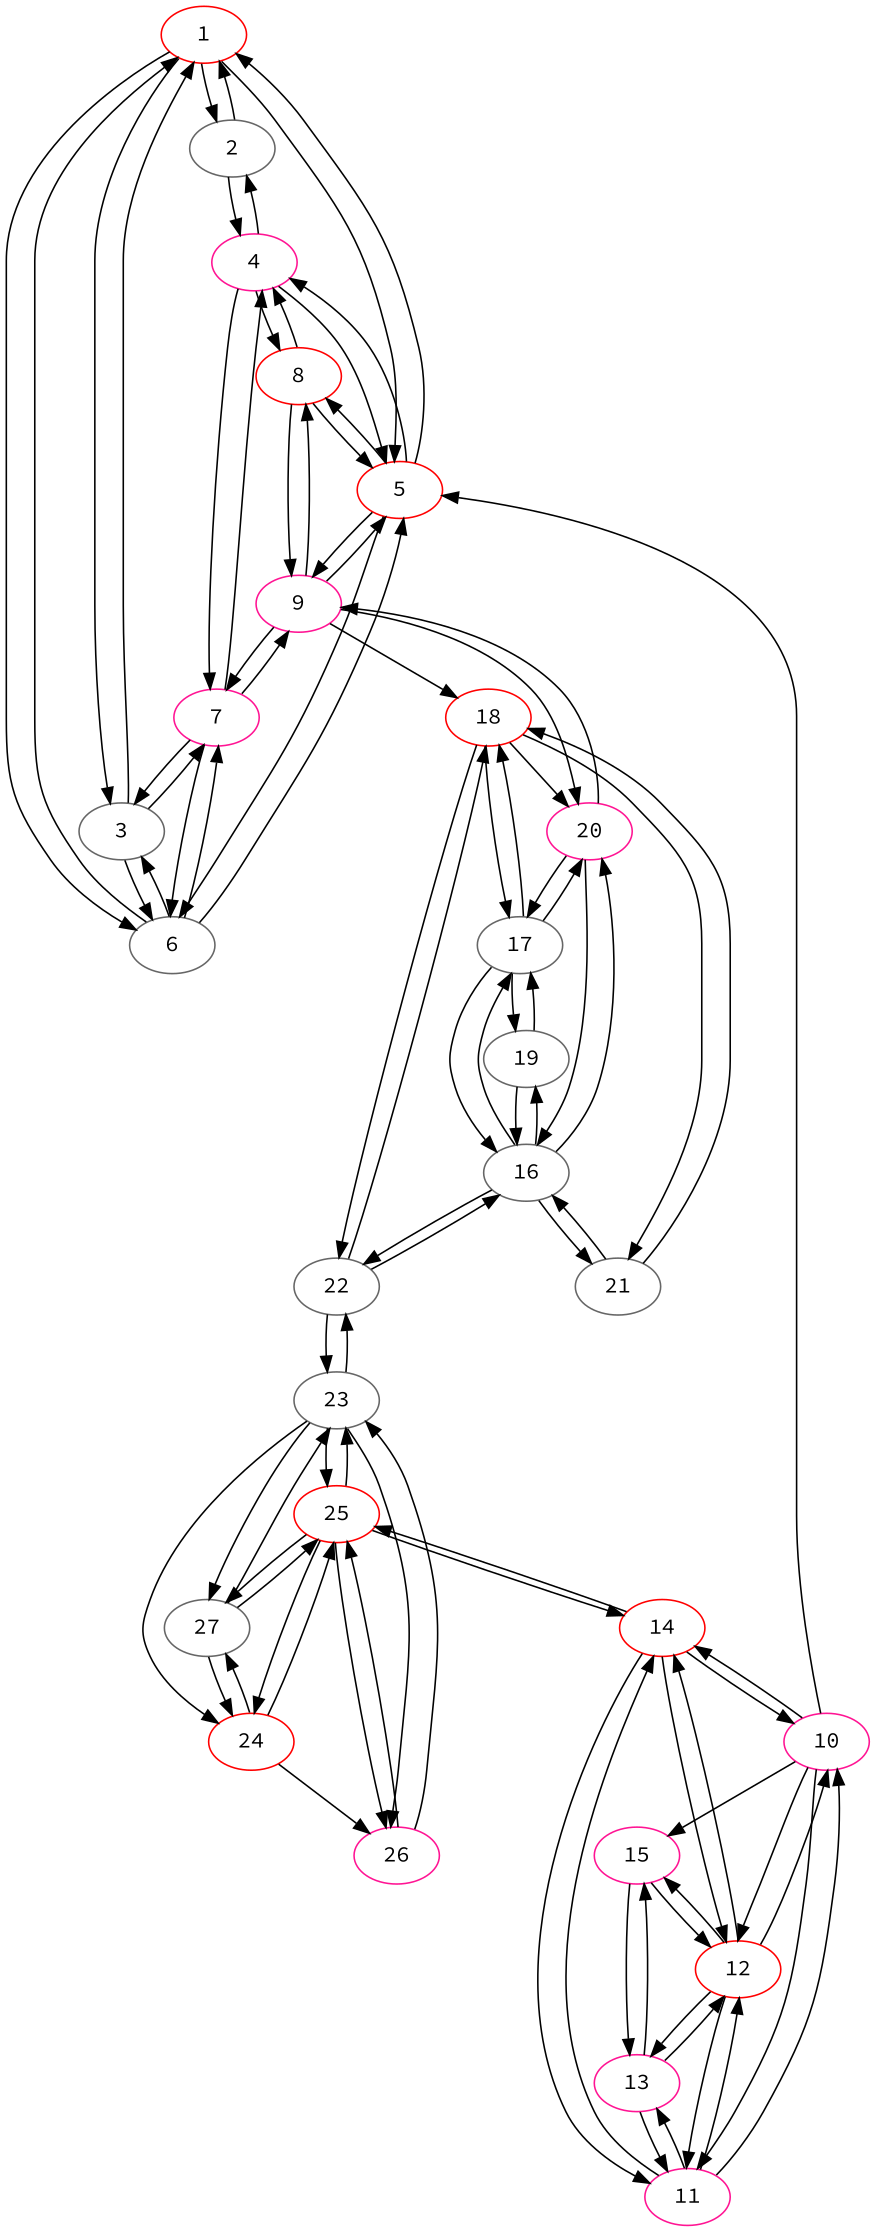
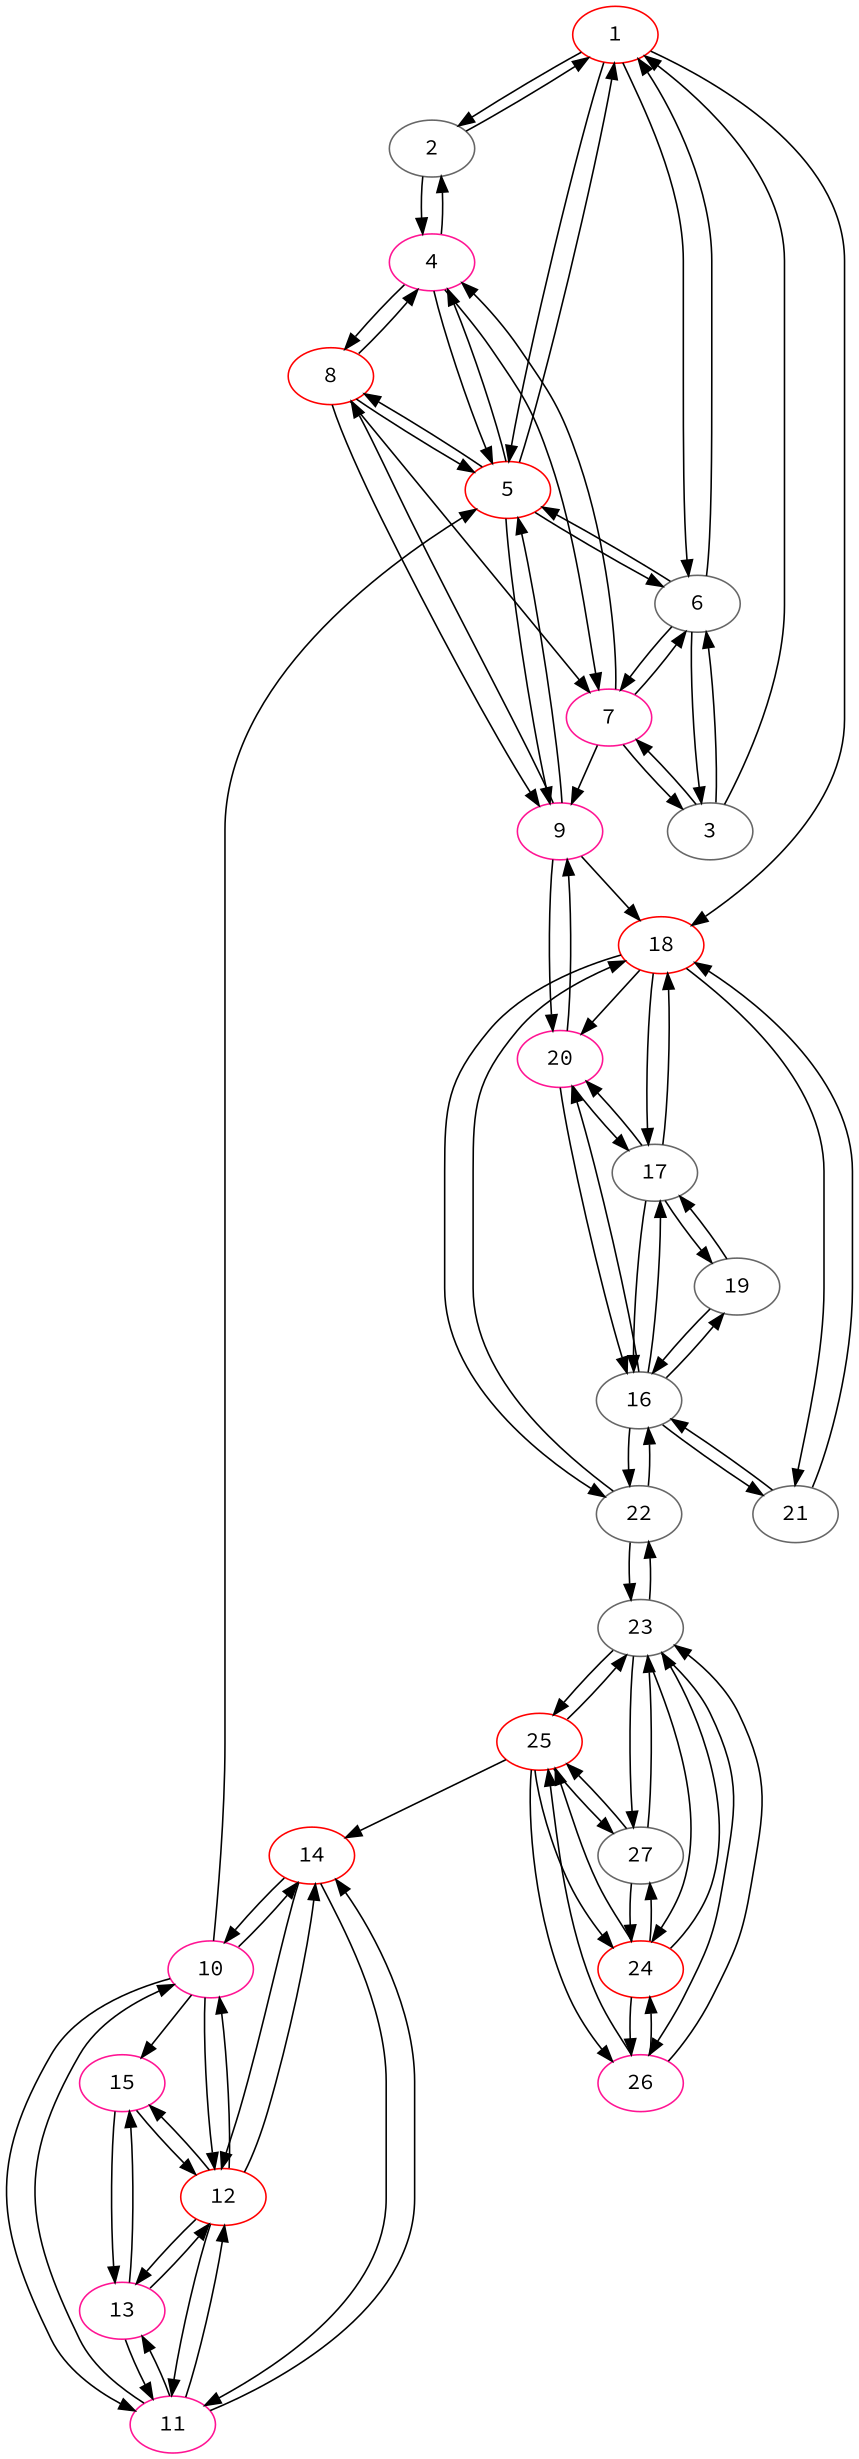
(95, 413) -> (845, 465)
(254, 651) -> (465, 541)
(509, 1571) -> none
none -> (718, 1810)
none -> (651, 2033)
